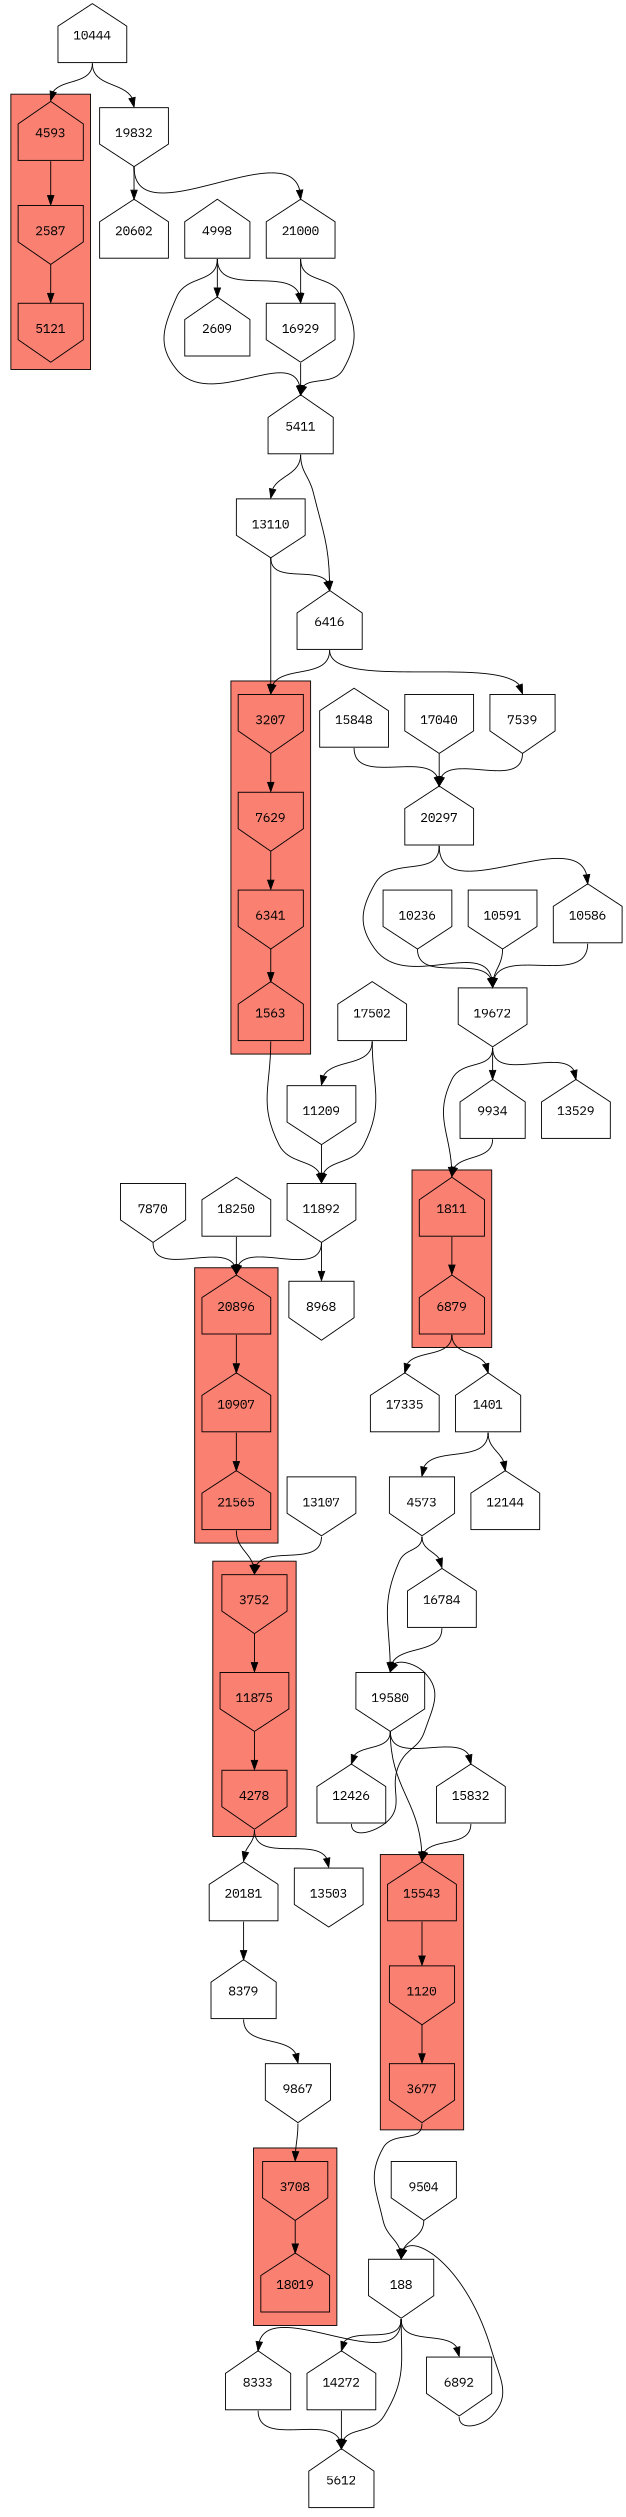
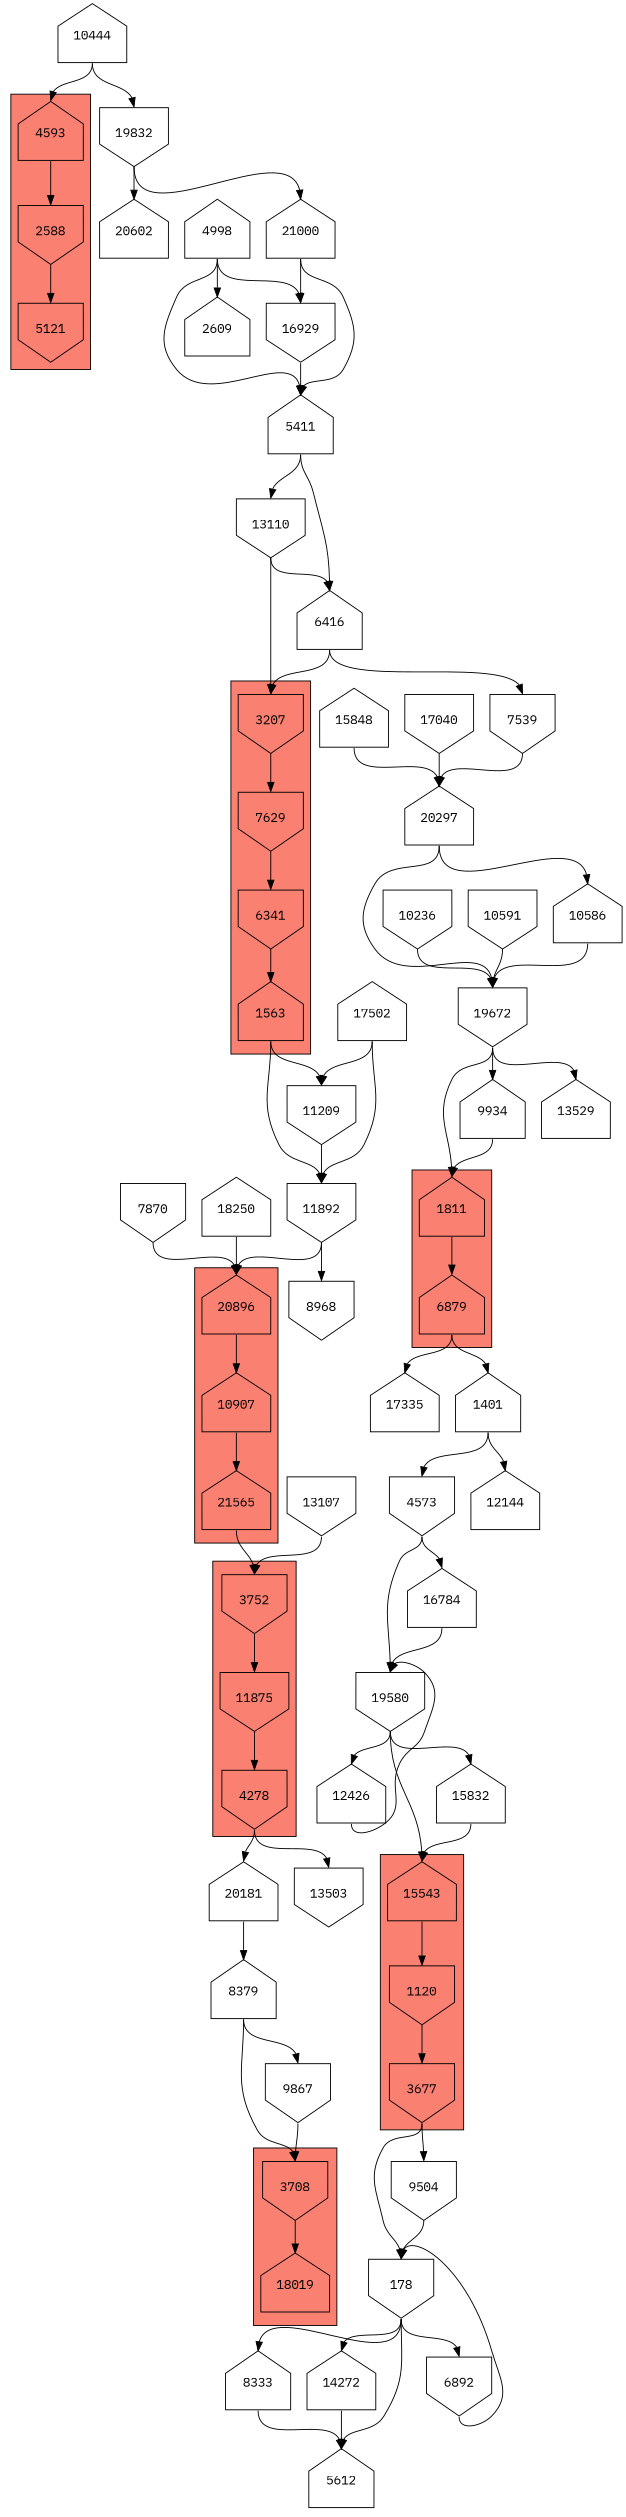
(51, 232) -> (51, 232)
none -> (292, 1062)
none -> (244, 2097)
none -> (423, 2137)
(401, 2286) -> (401, 2286)
